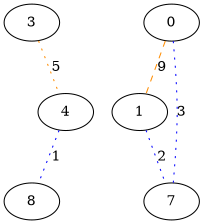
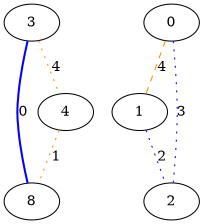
(57, 67) -> (57, 67)
(162, 67) -> (162, 67)
none -> (17, 112)
(49, 157) -> (49, 157)
(172, 201) -> (172, 201)
